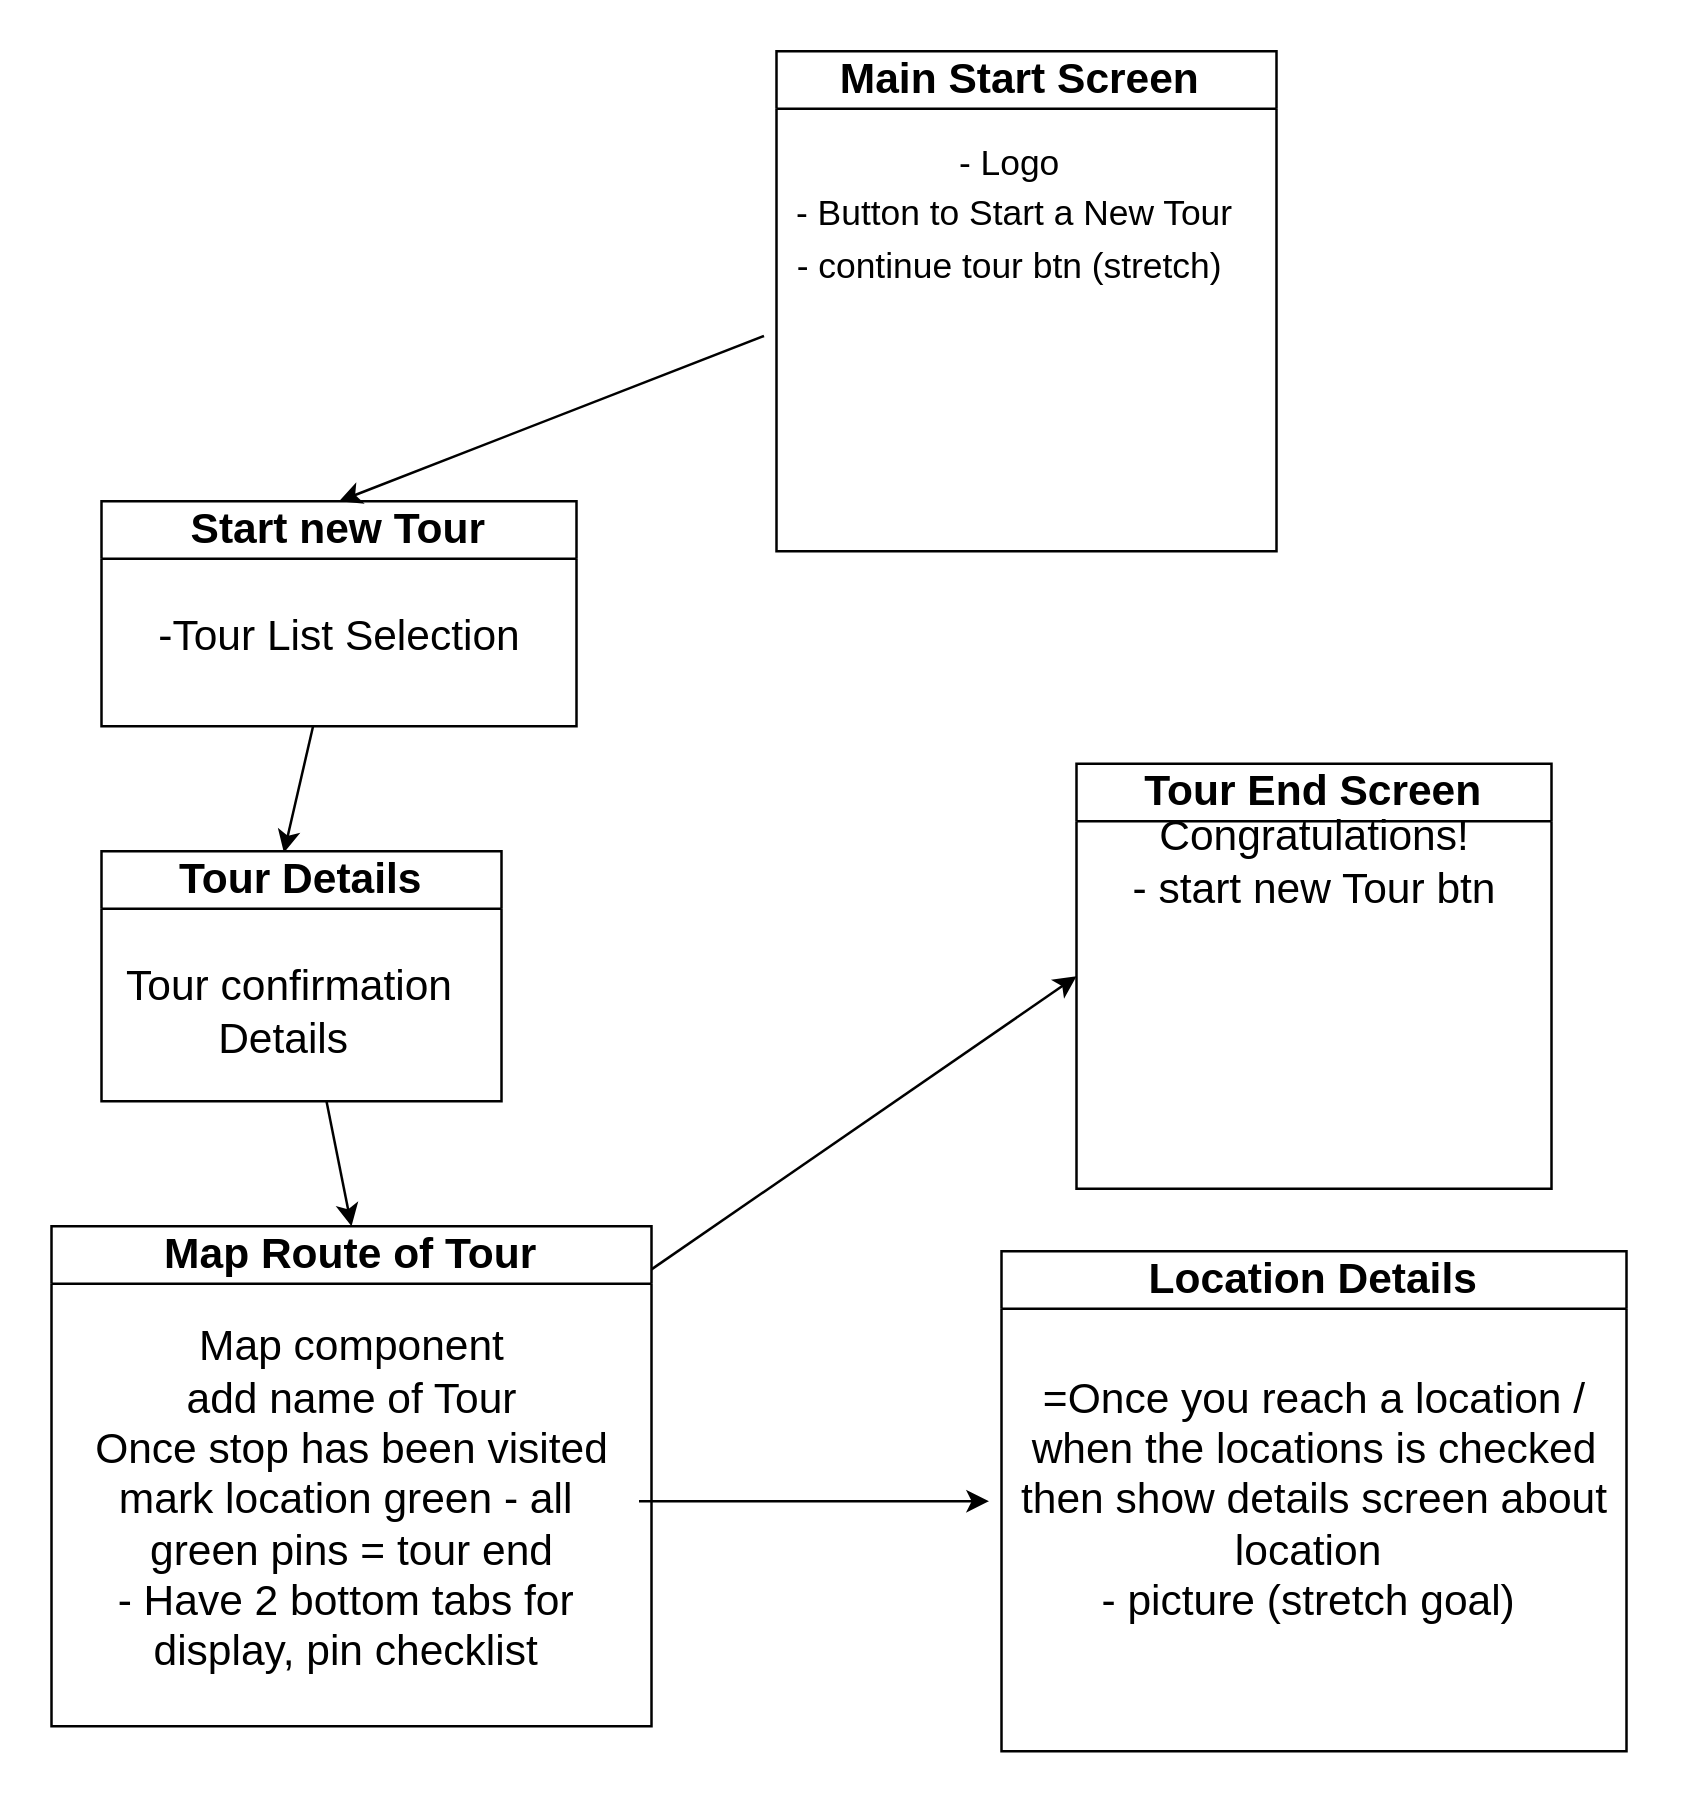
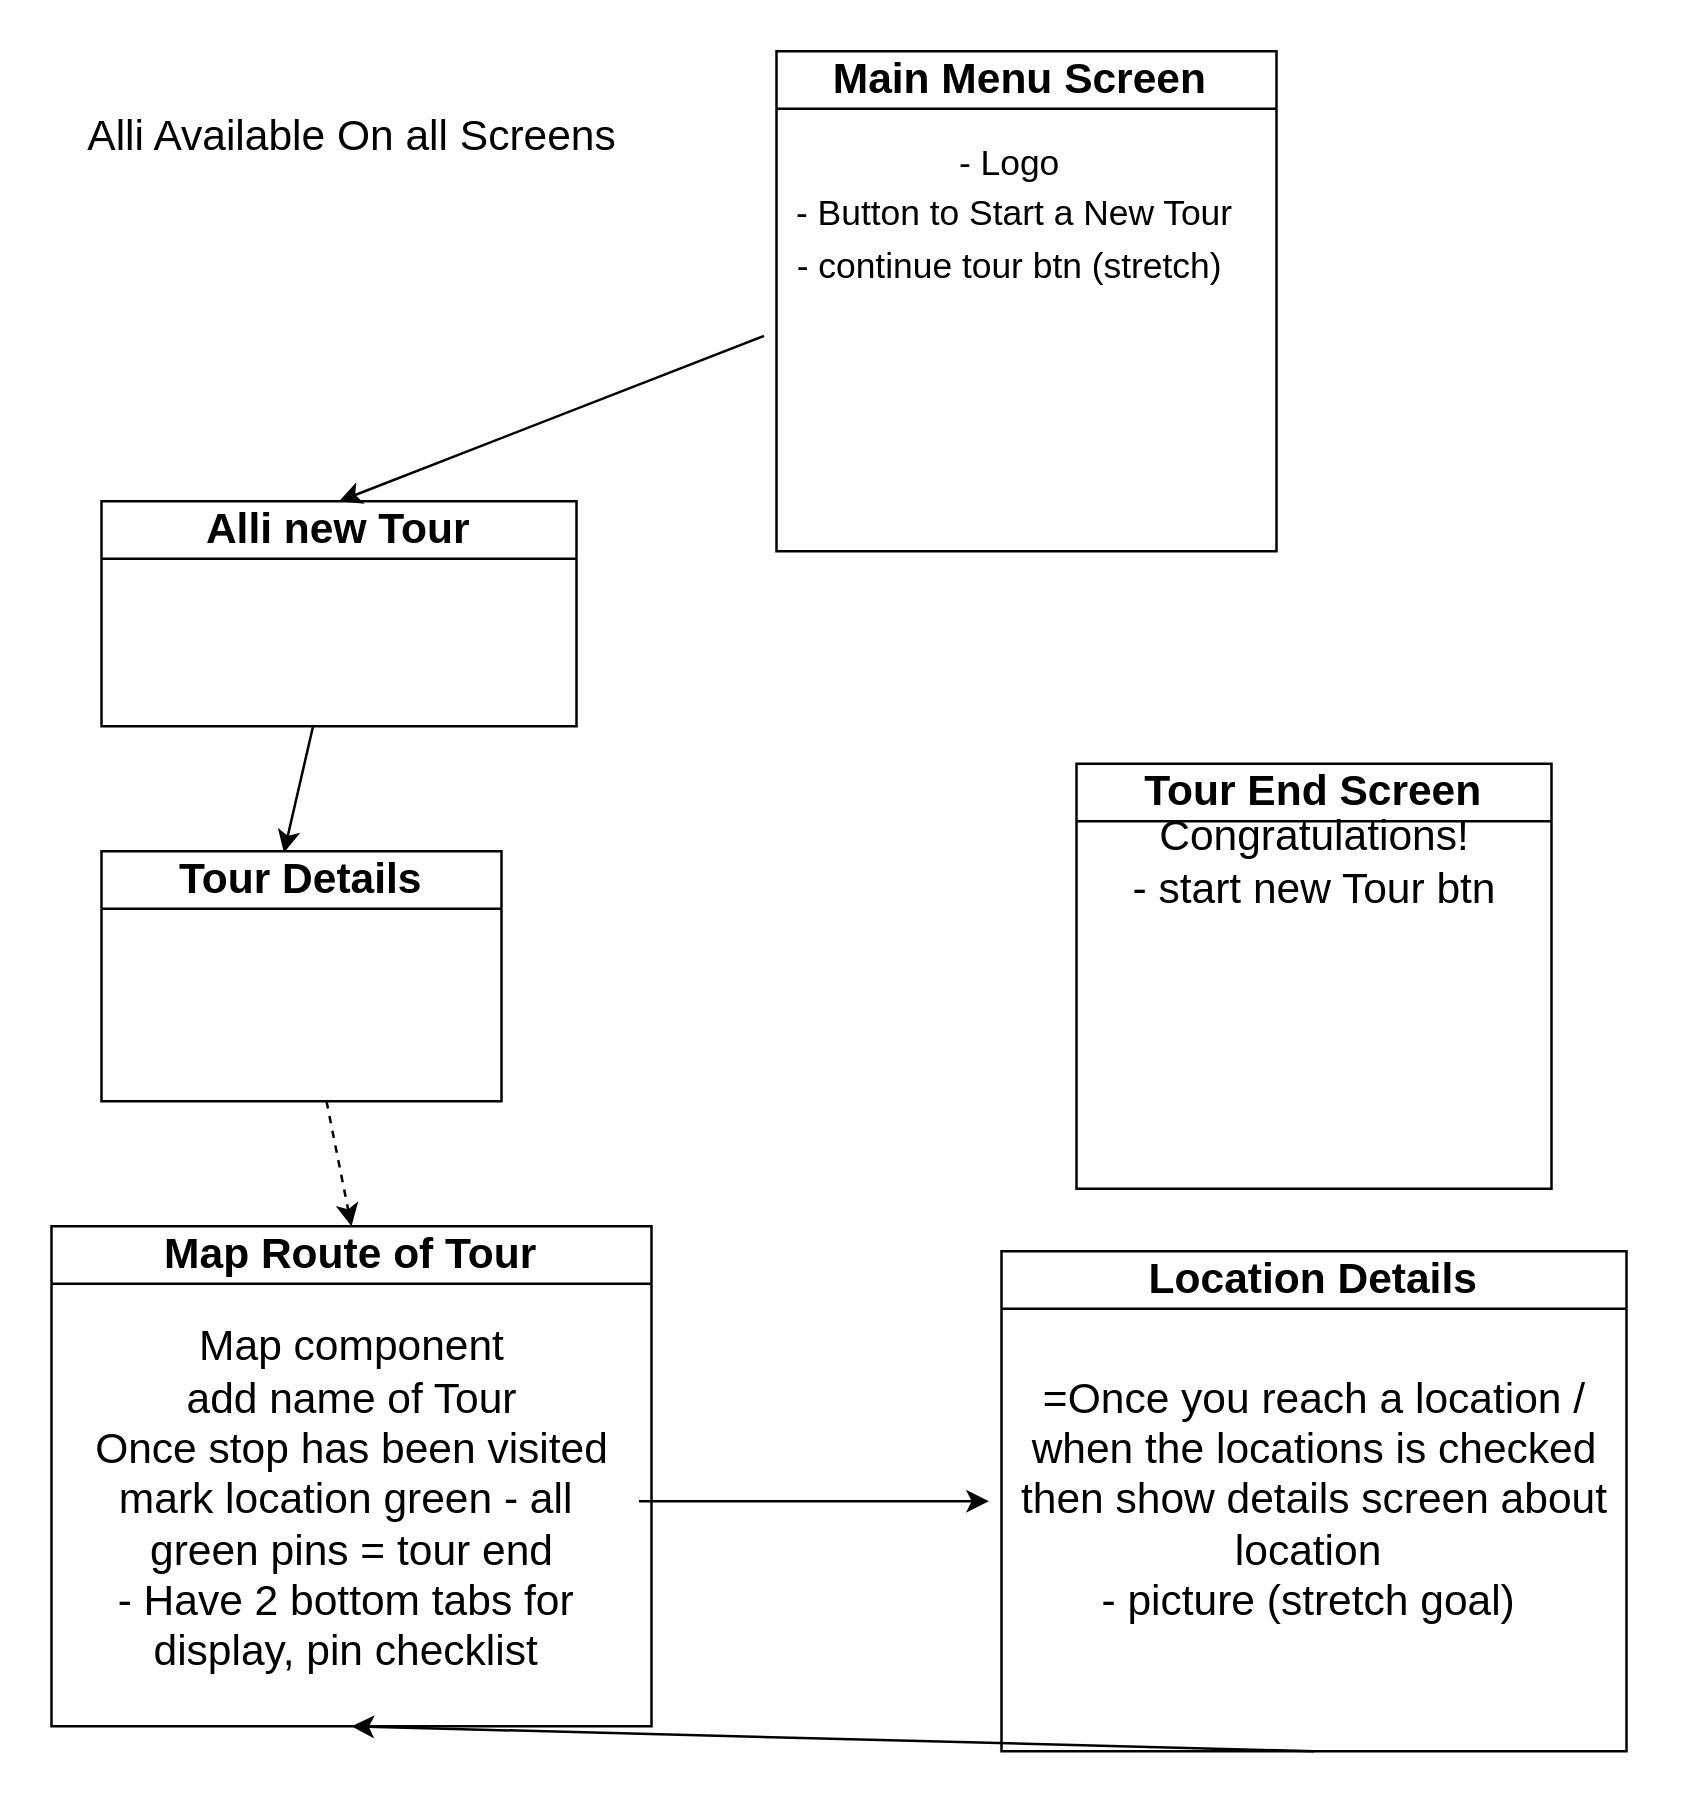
(1026, 81) -> (1026, 81)
none -> (351, 139)
(339, 531) -> (339, 531)
(339, 639) -> none
(289, 1014) -> none
(857, 1127) -> none
(337, 1155) -> (337, 1155)
none -> (756, 1737)
